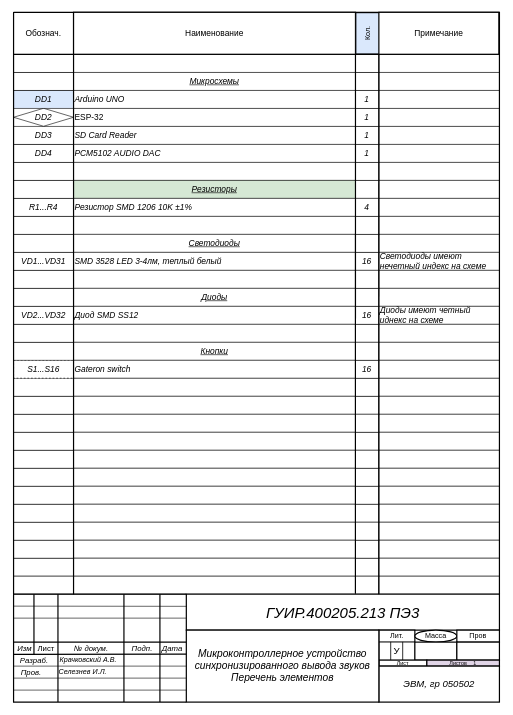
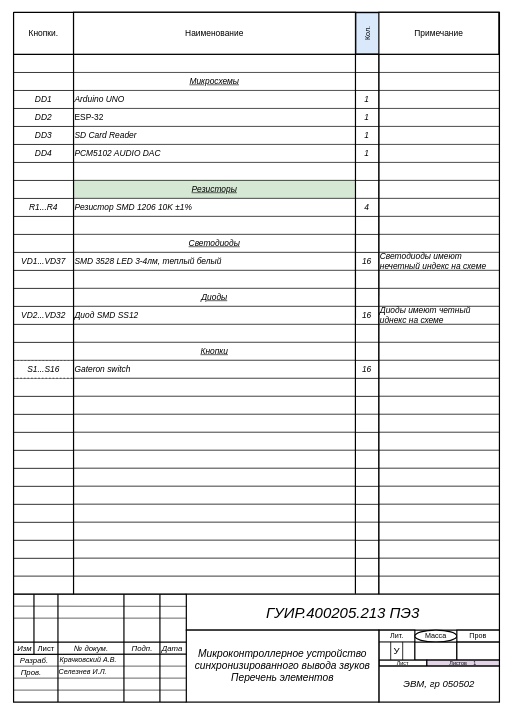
(44, 33) -> (44, 33)
(44, 99) -> (44, 99)
(44, 117) -> (44, 117)
(44, 261) -> (44, 261)
